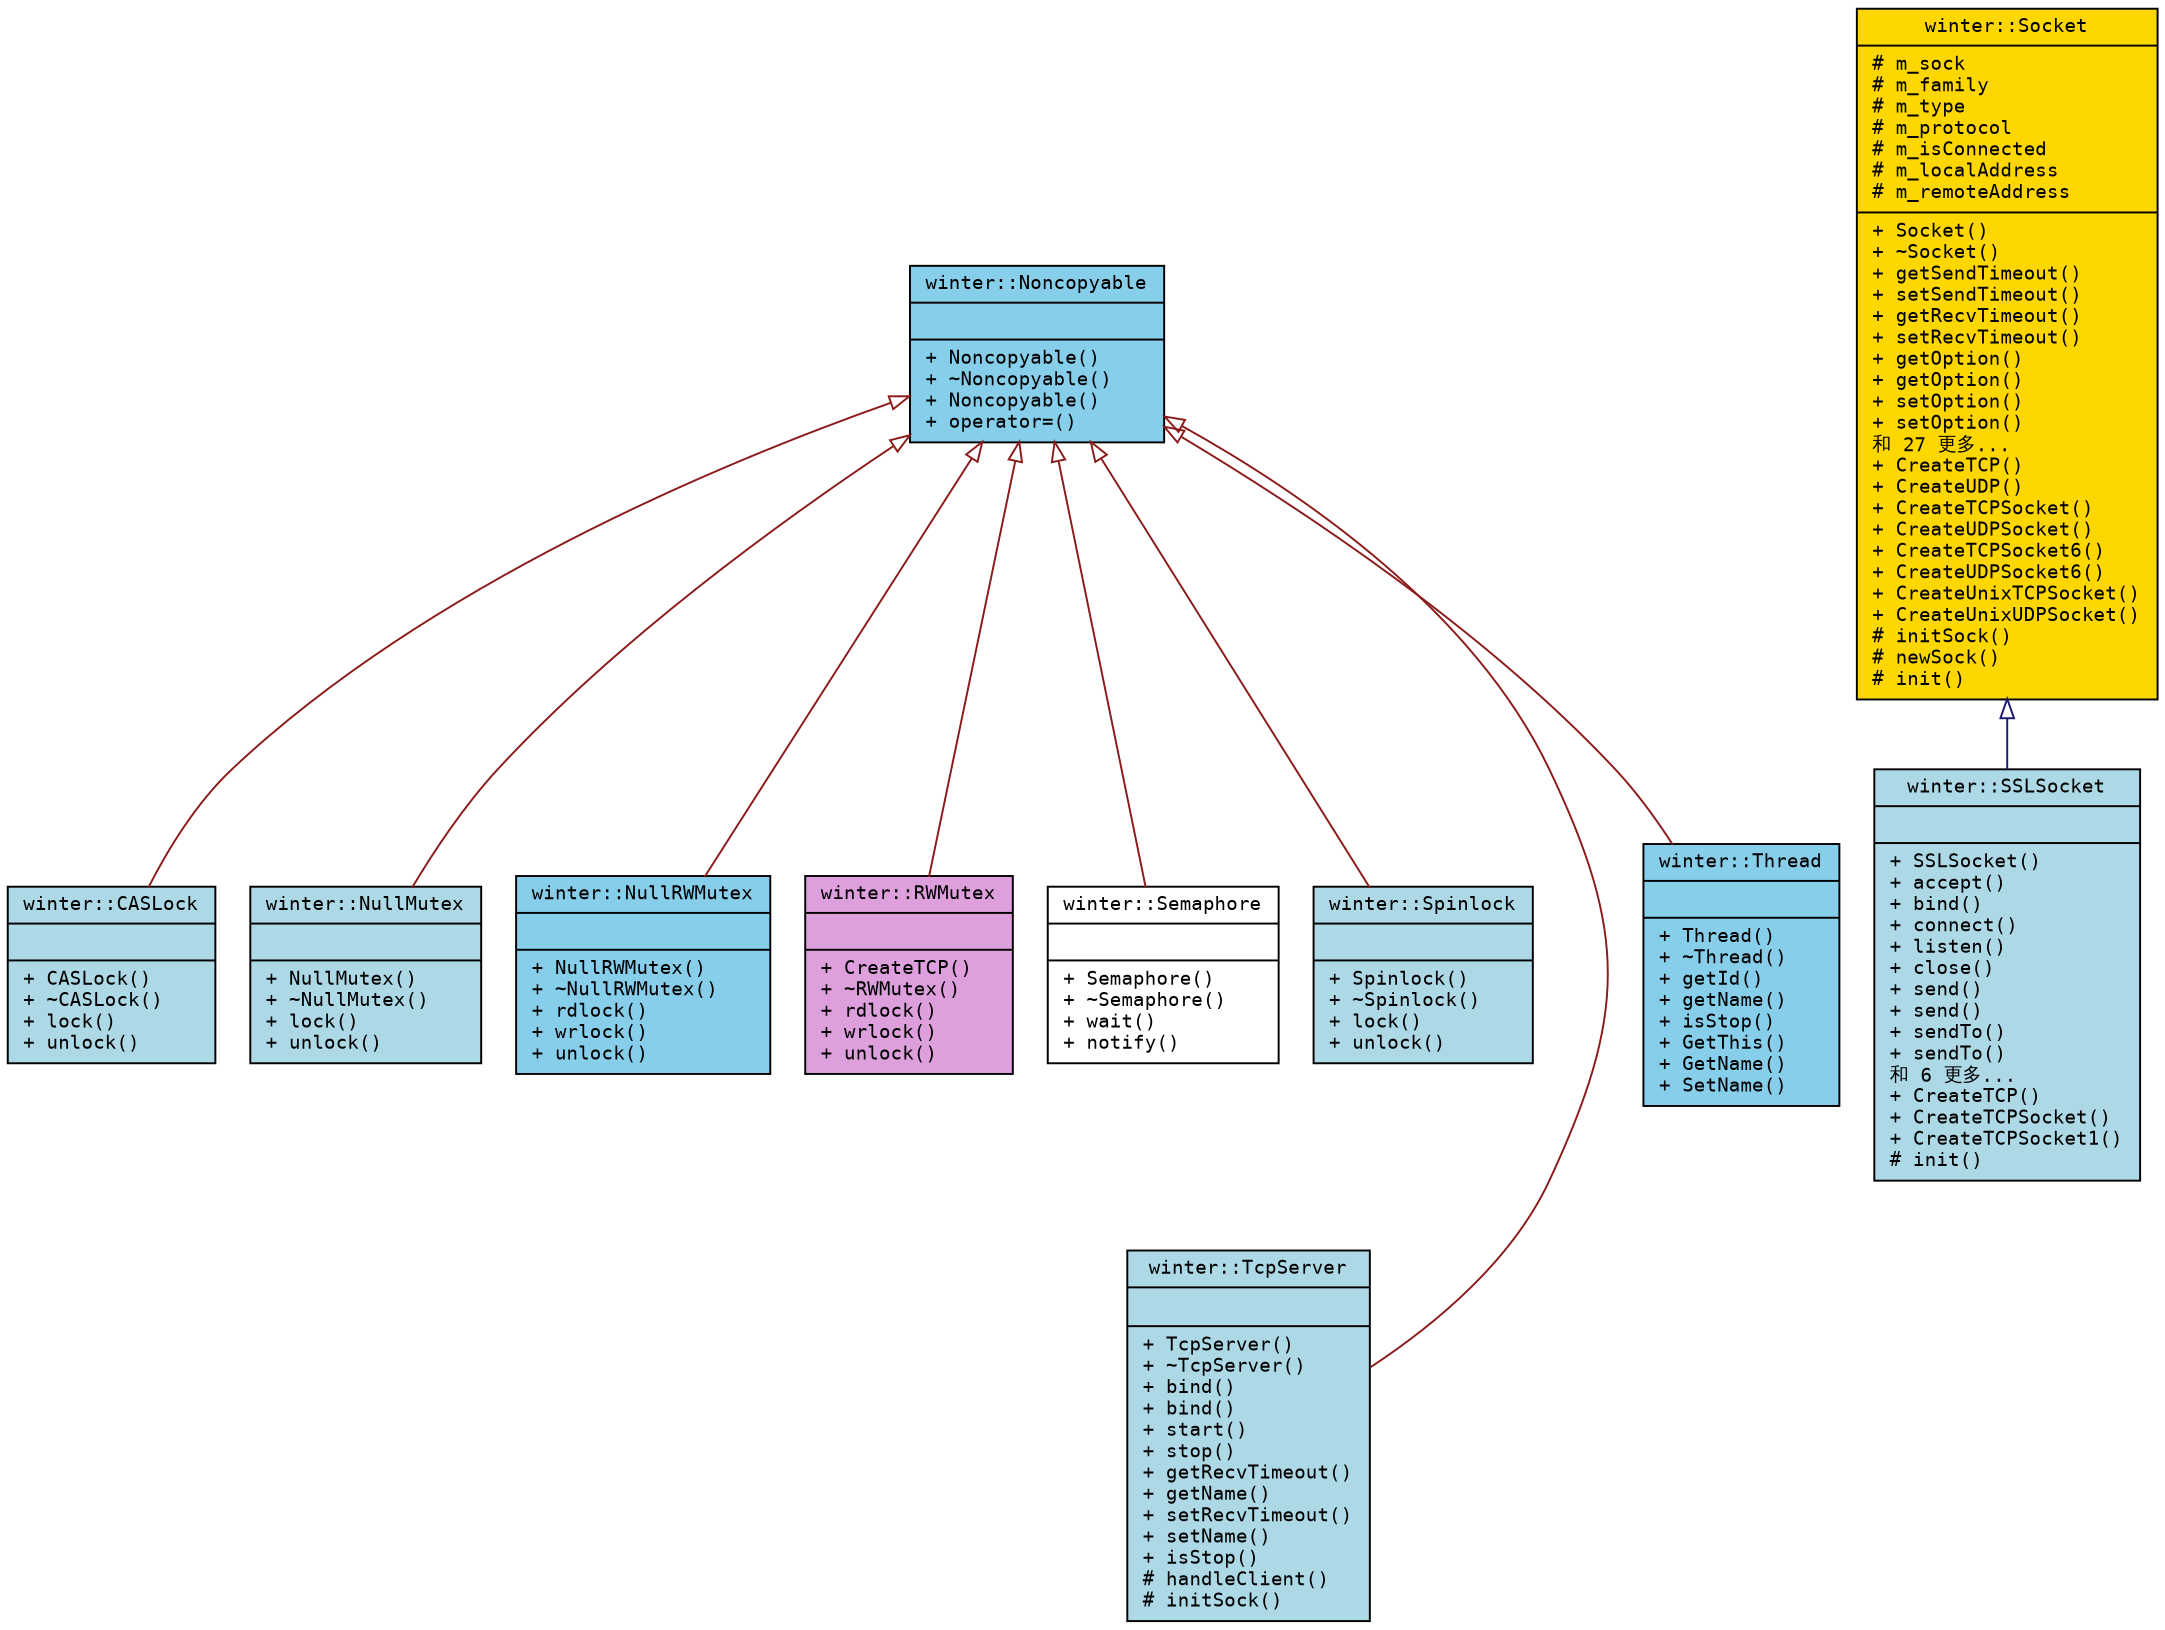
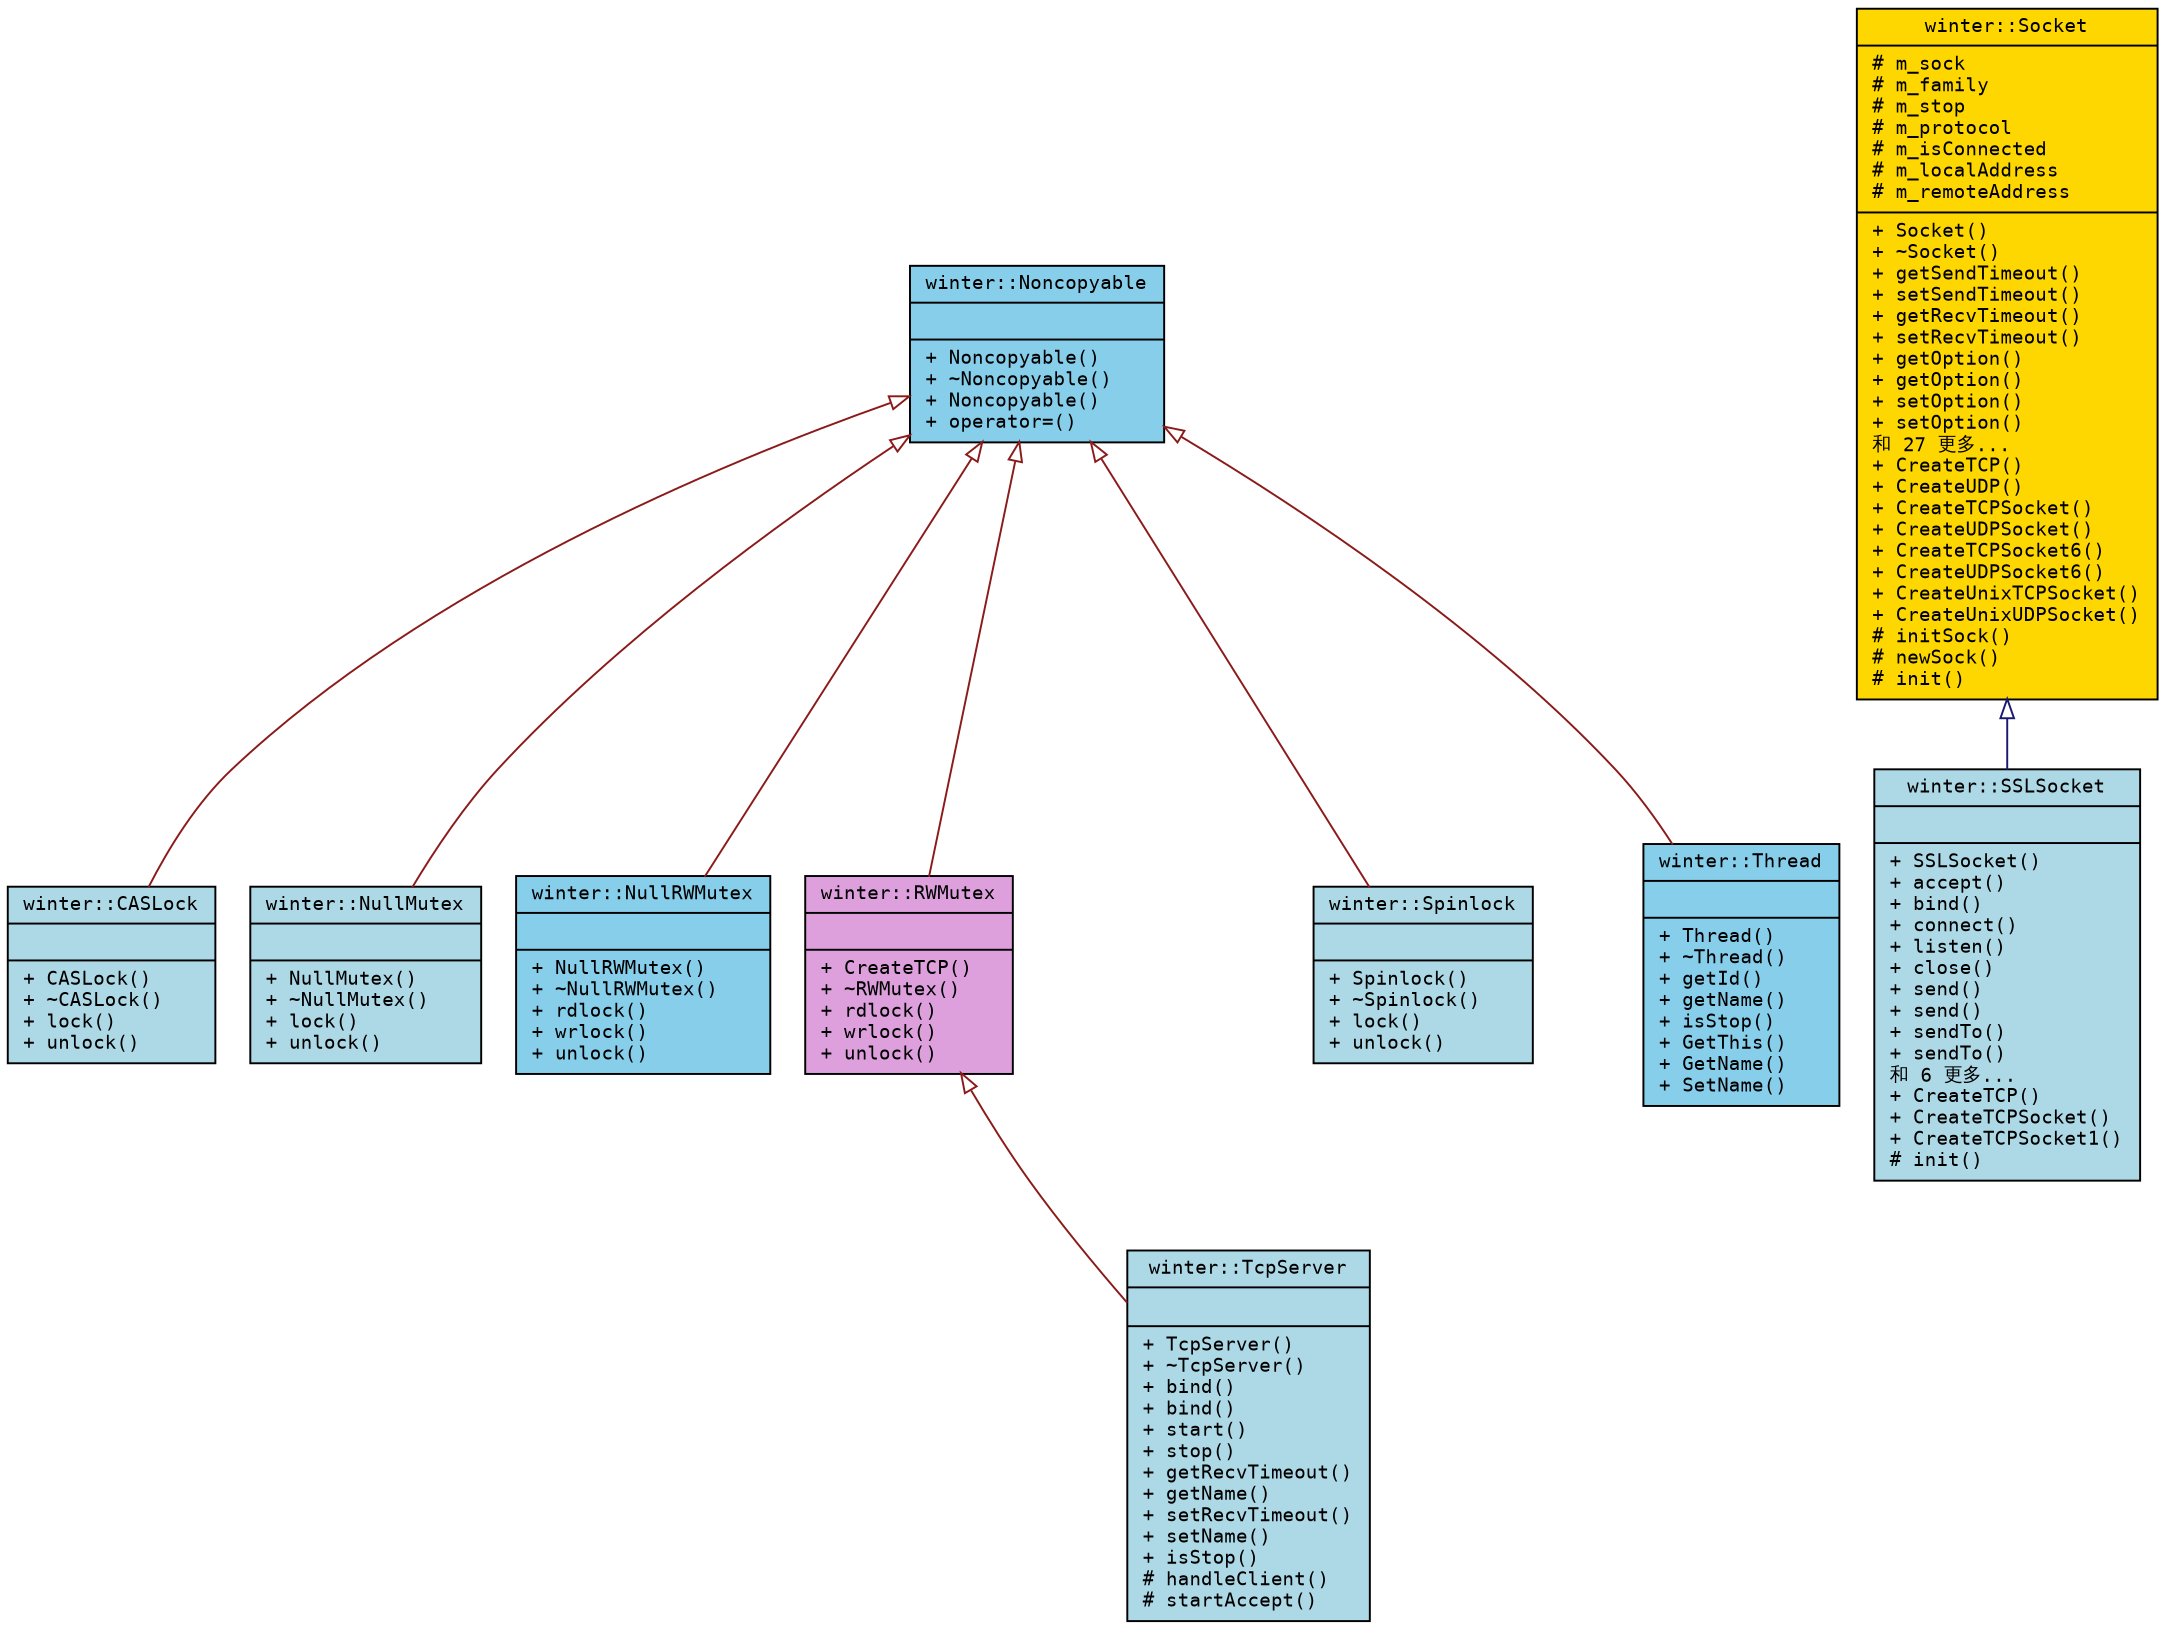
(1920, 107) -> (1920, 107)
(1584, 853) -> (1044, 1200)
(1163, 975) -> none
(1214, 1601) -> (1231, 1601)
